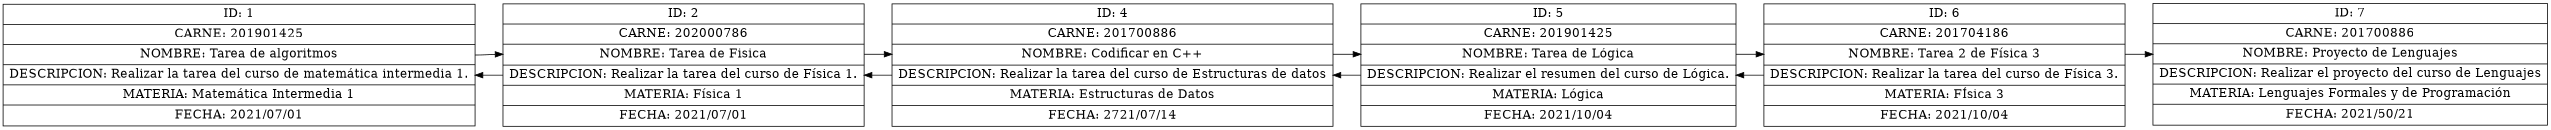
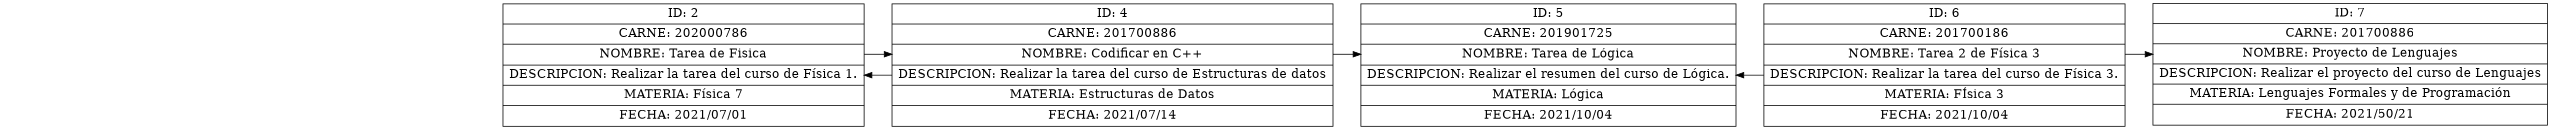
(1548, 33) -> (1548, 33)
(1944, 33) -> (1944, 33)
(1746, 54) -> none
(239, 65) -> none
(1351, 75) -> none
(684, 95) -> (684, 95)
(1113, 115) -> (1113, 115)
